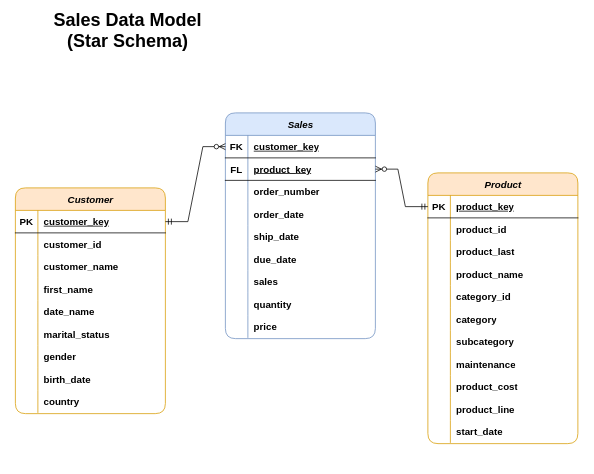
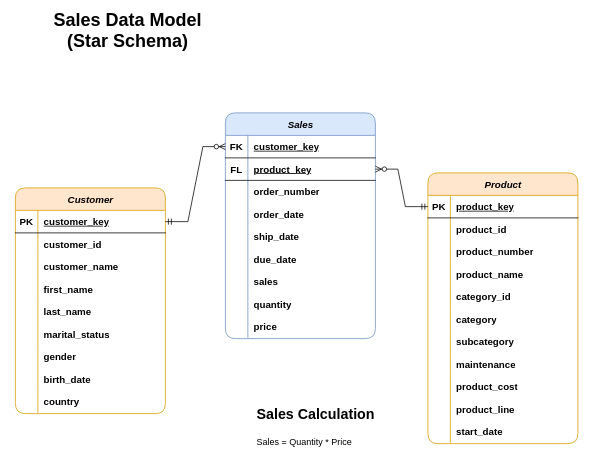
(488, 252) -> (495, 252)
(68, 312) -> (67, 312)
none -> (323, 428)
